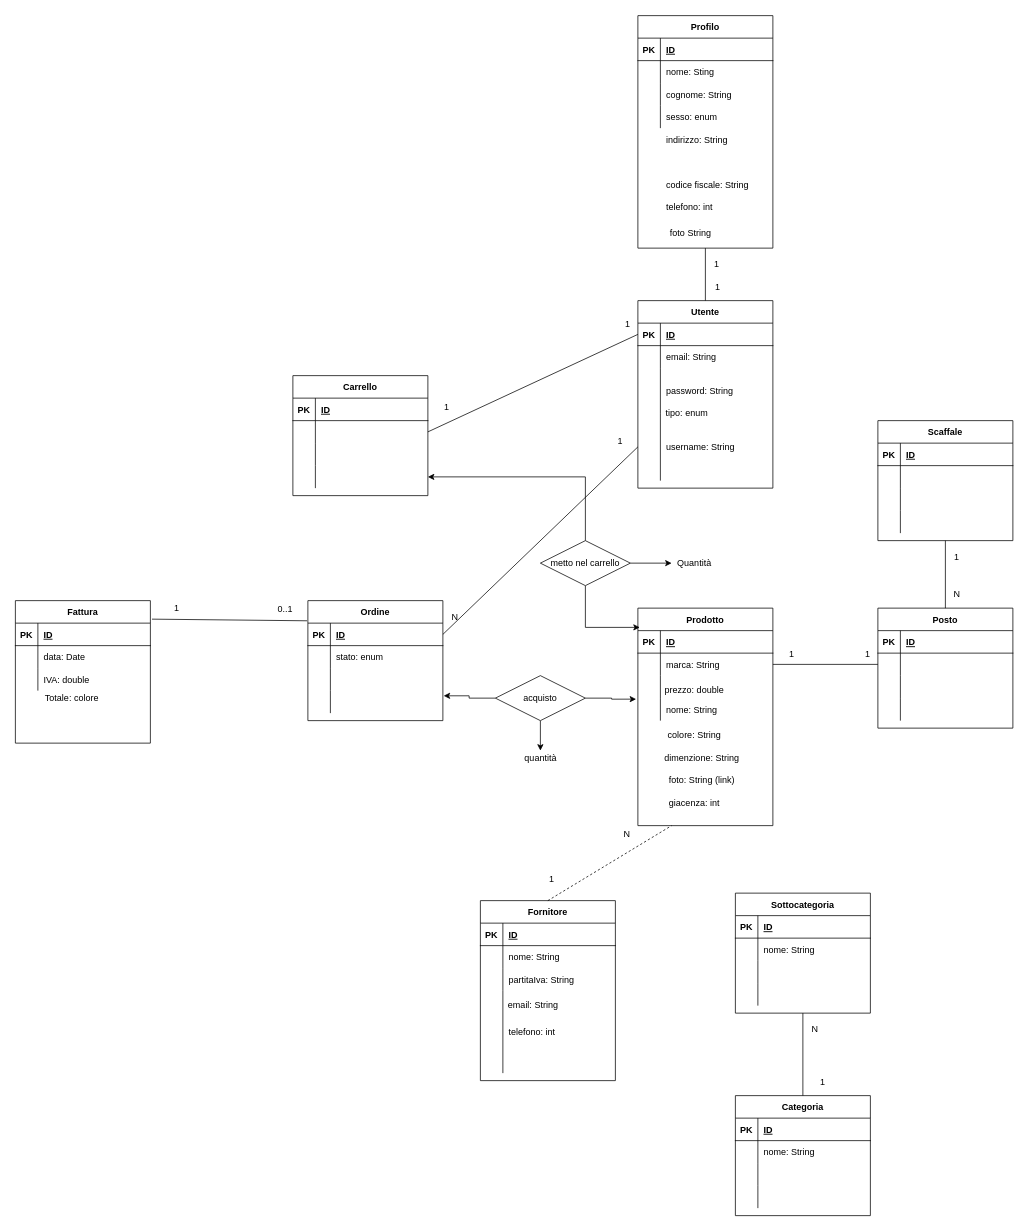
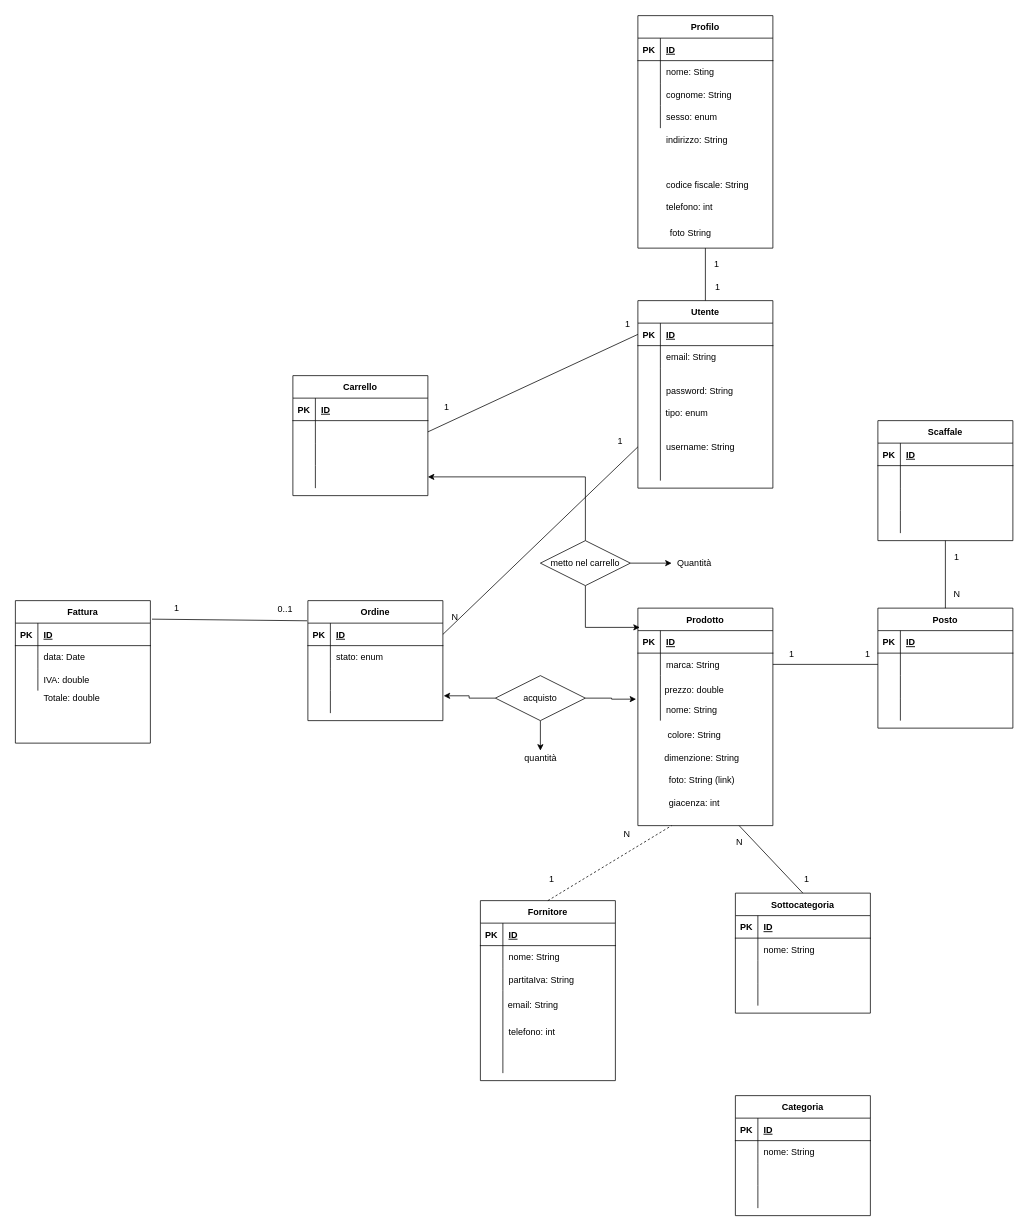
(72, 698) -> (72, 698)
none -> (772, 860)
(803, 1054) -> none
